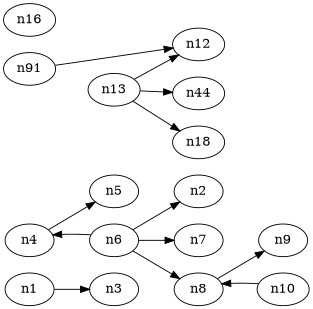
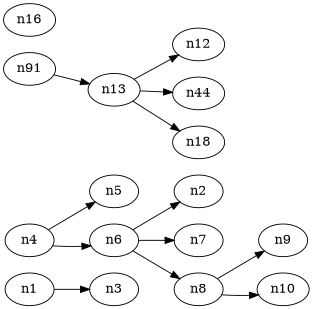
(110, 57) -> (67, 78)
(76, 234) -> (67, 246)
(245, 283) -> (235, 295)
